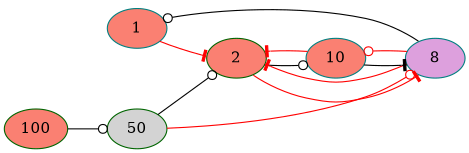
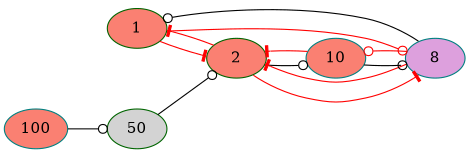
(137, 28) -> (137, 28)
none -> (193, 38)
(383, 66) -> (383, 66)
(290, 116) -> (284, 29)
(36, 129) -> (36, 129)
